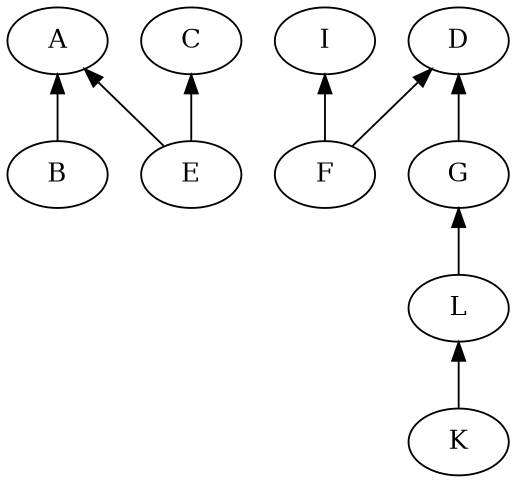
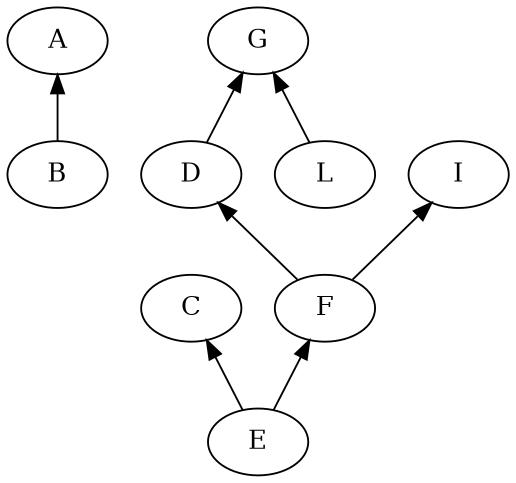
(131, 114) -> (287, 384)
(459, 117) -> (220, 116)
(459, 442) -> none
